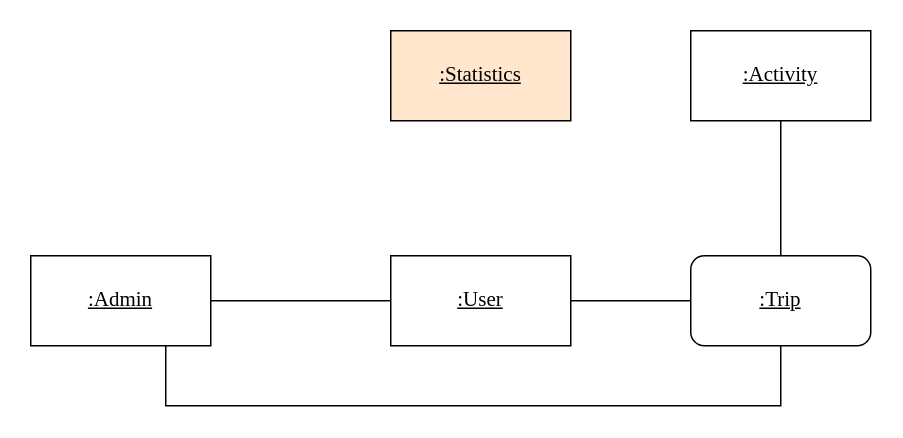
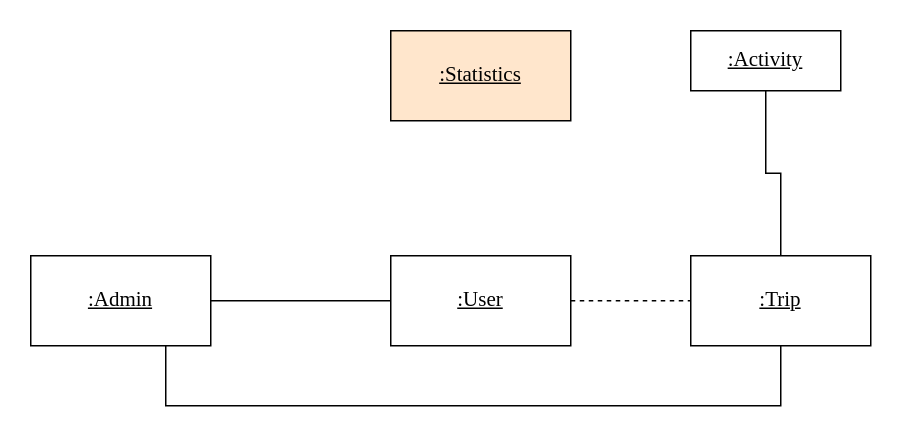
(781, 76) -> (766, 61)
(631, 301) -> (631, 301)
(781, 301) -> (781, 301)
